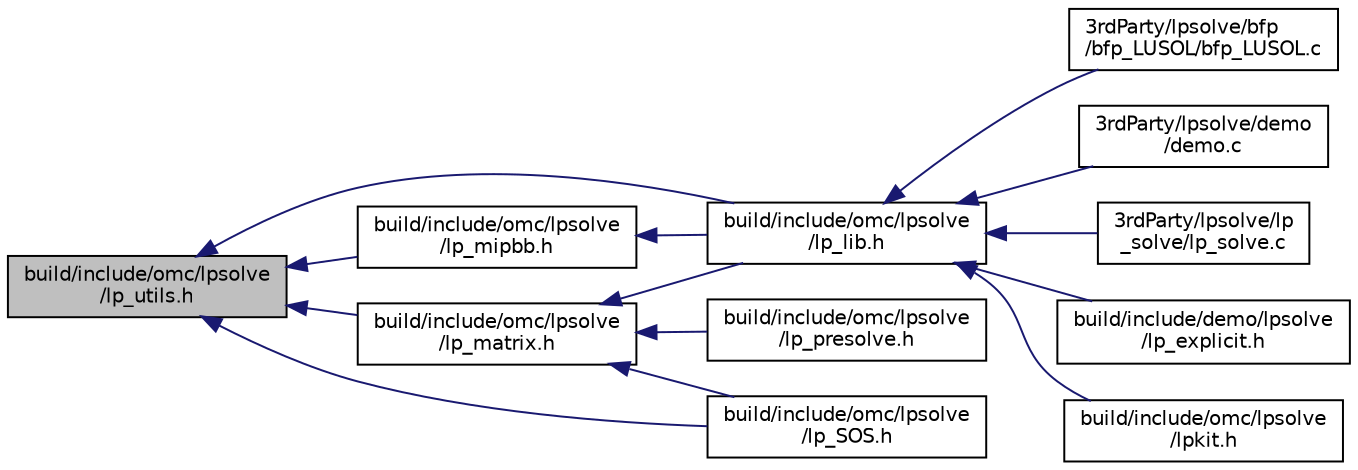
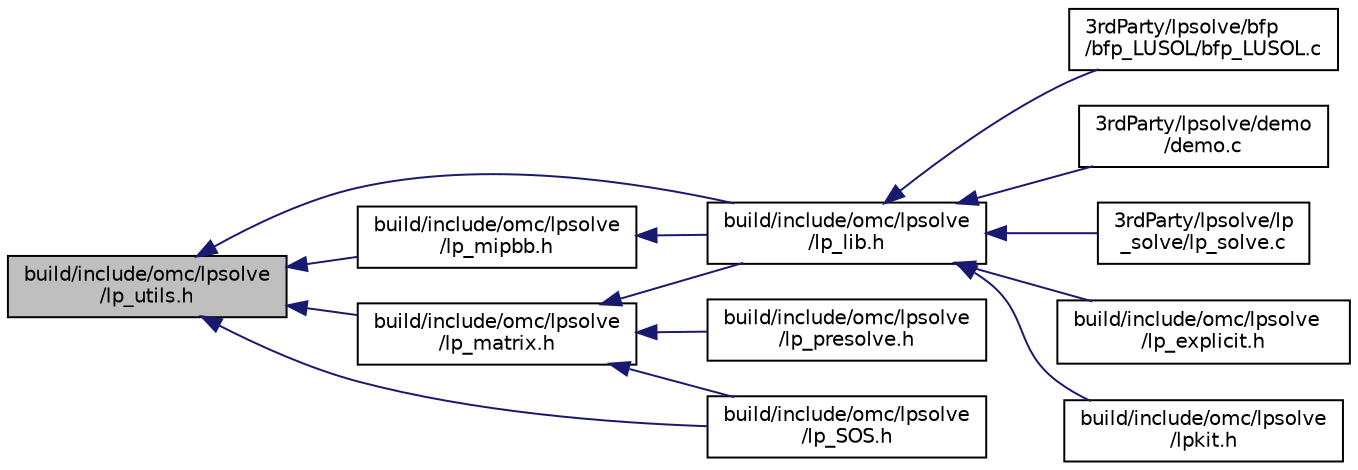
(1204, 332) -> (1204, 332)
